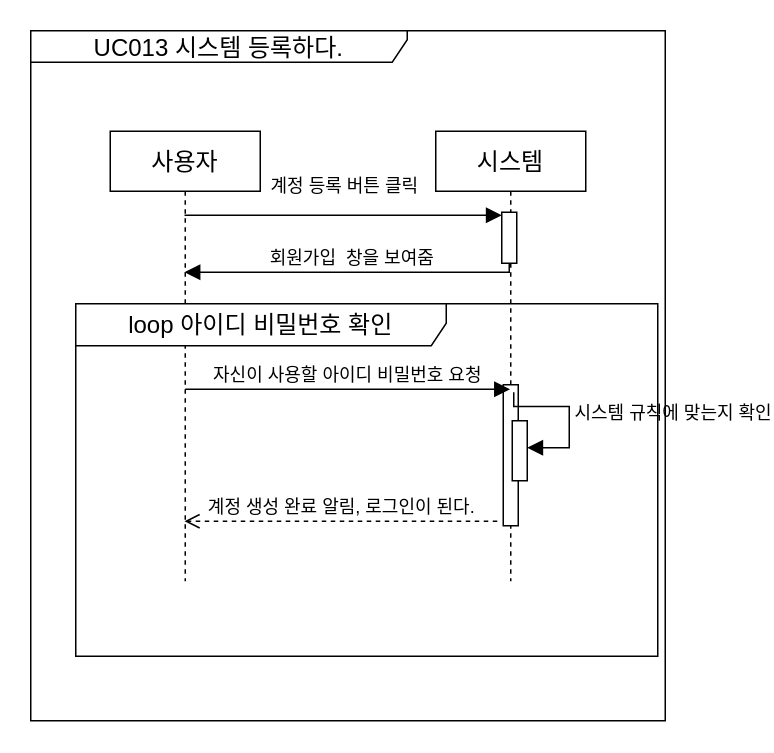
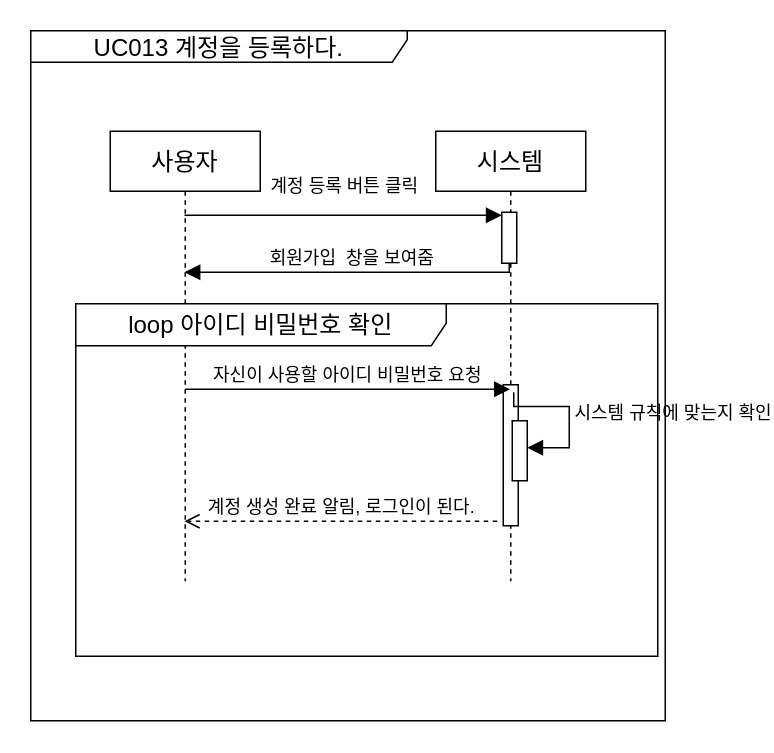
(219, 47) -> (219, 47)
